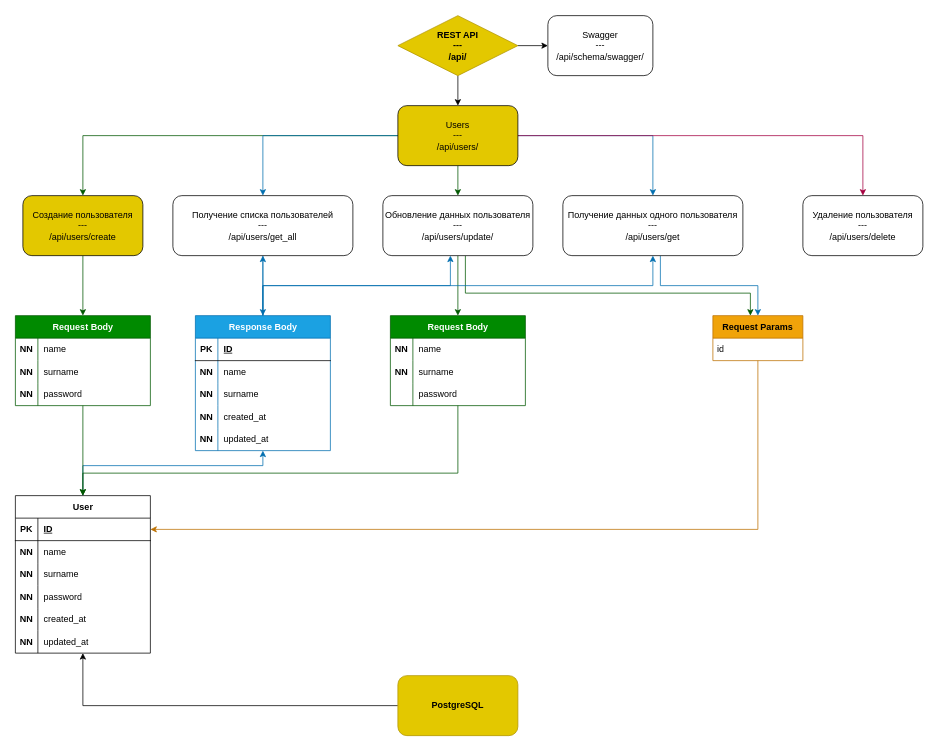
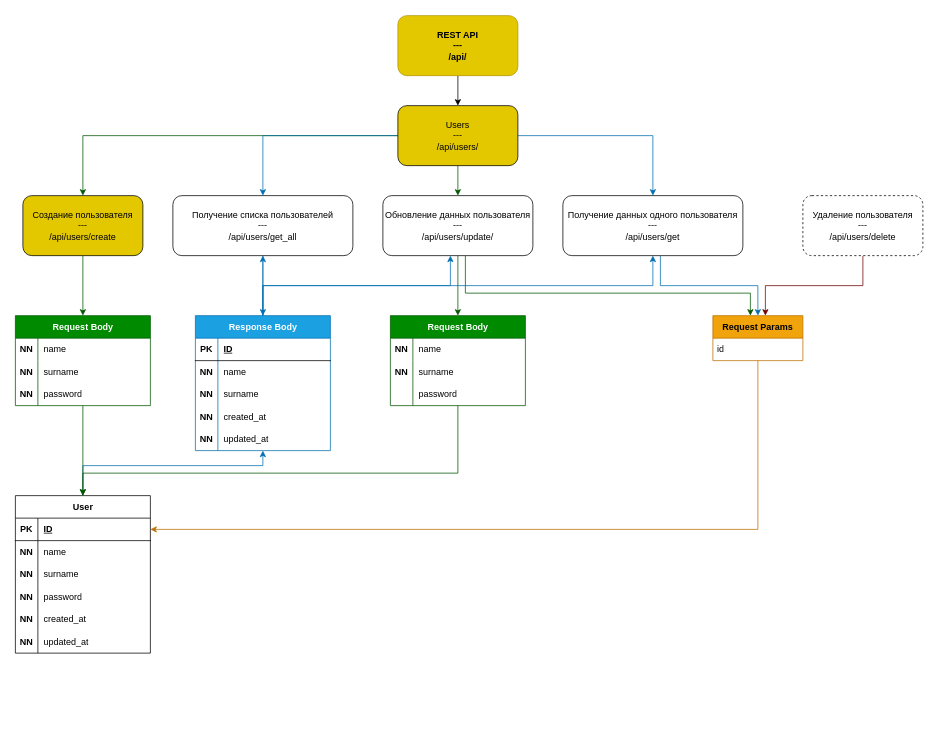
(458, 45) -> (458, 45)
(530, 45) -> none
(600, 45) -> none
(760, 135) -> none
(863, 225) -> (863, 225)
none -> (803, 285)
(240, 705) -> none
(458, 705) -> none
